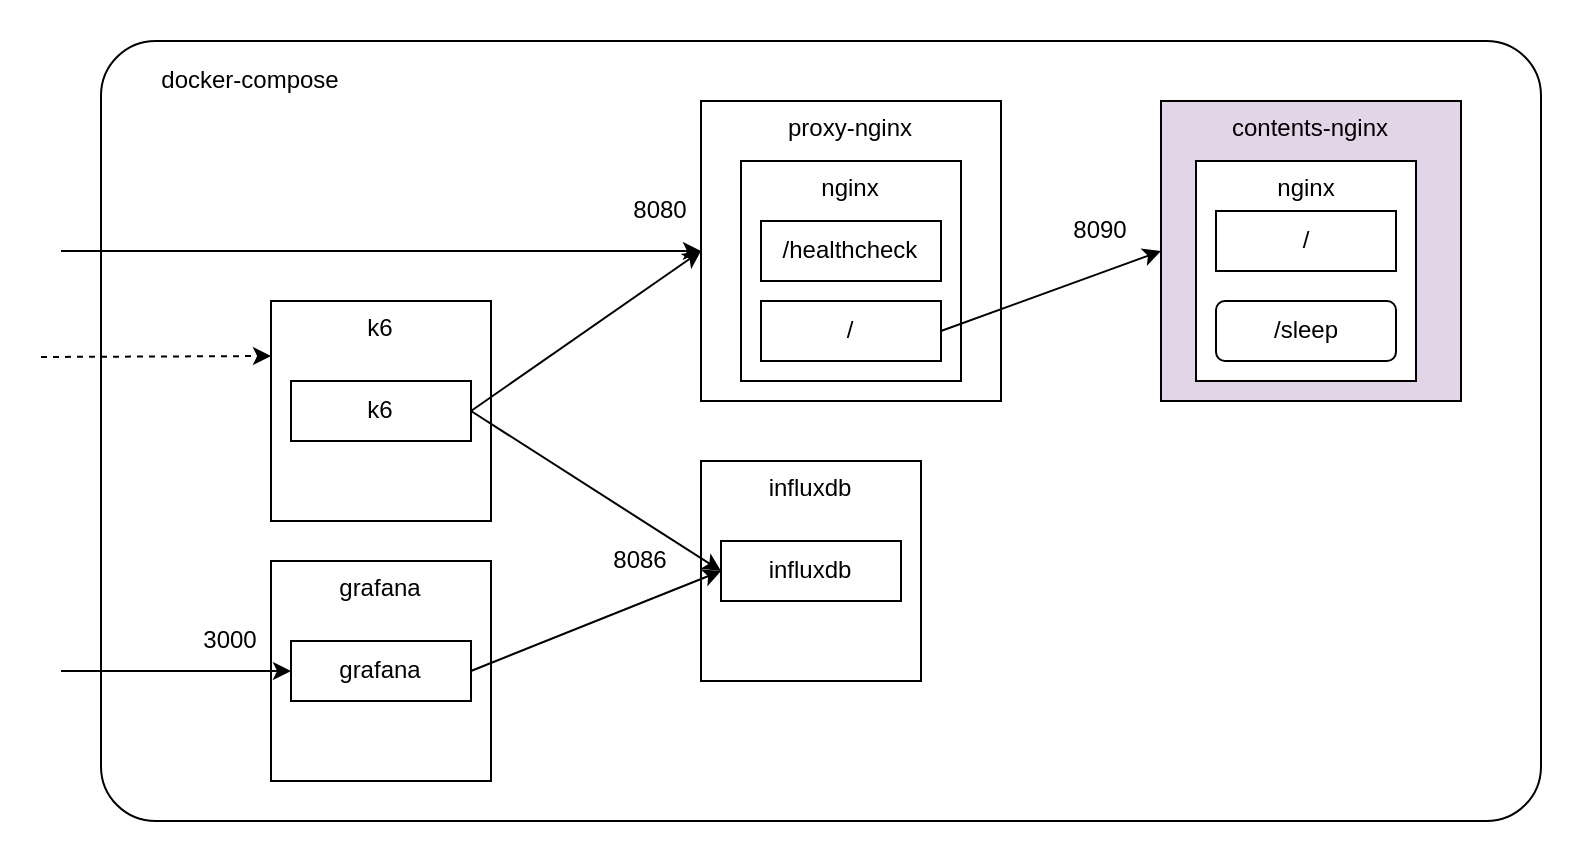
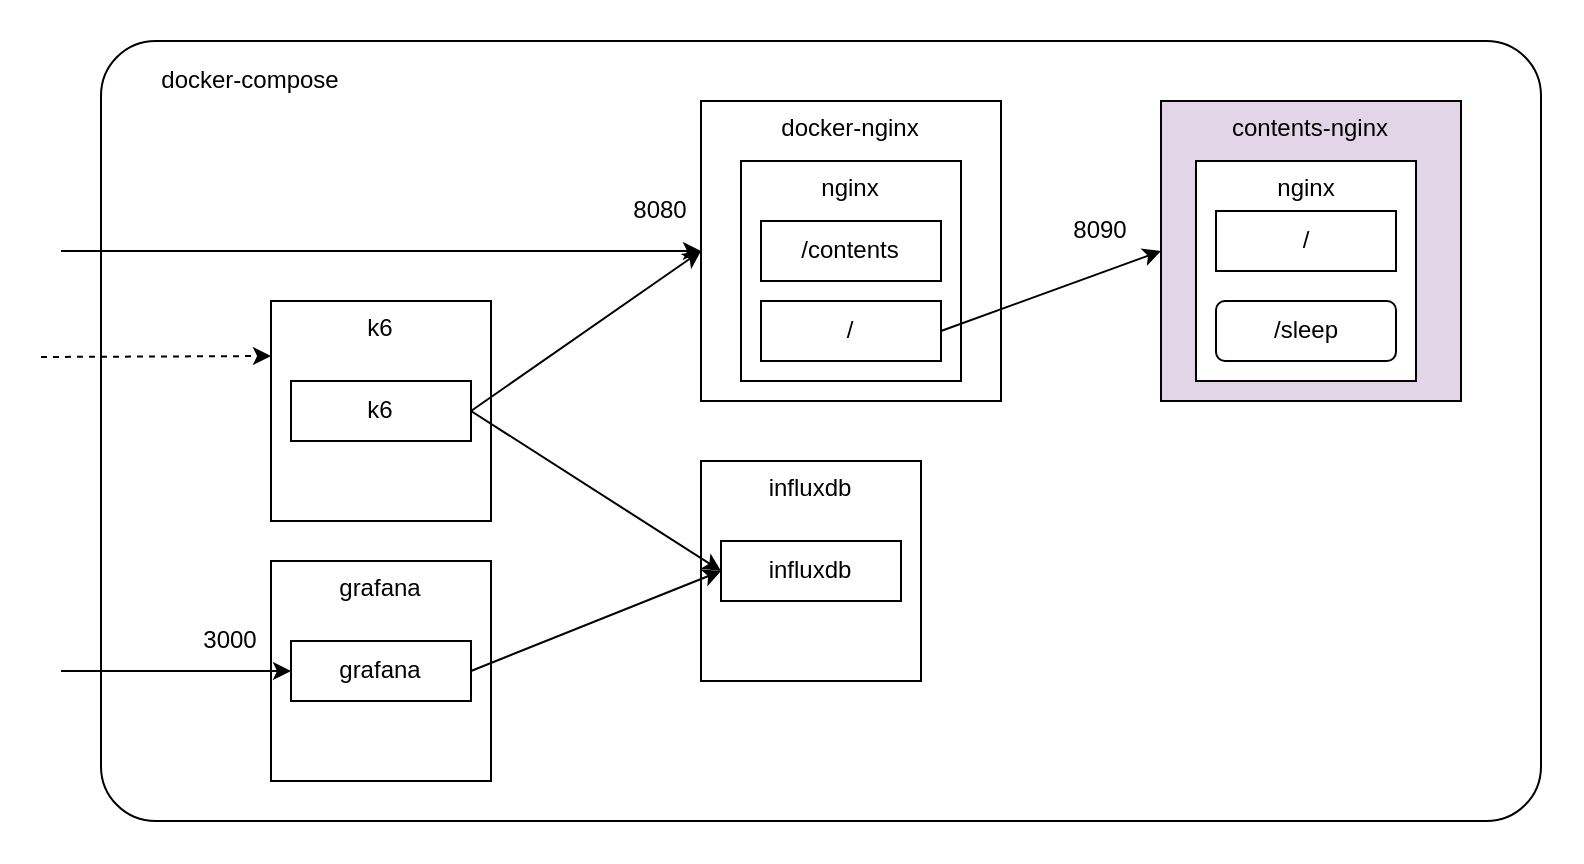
(851, 129) -> (851, 129)
(851, 251) -> (851, 251)
(641, 561) -> none
